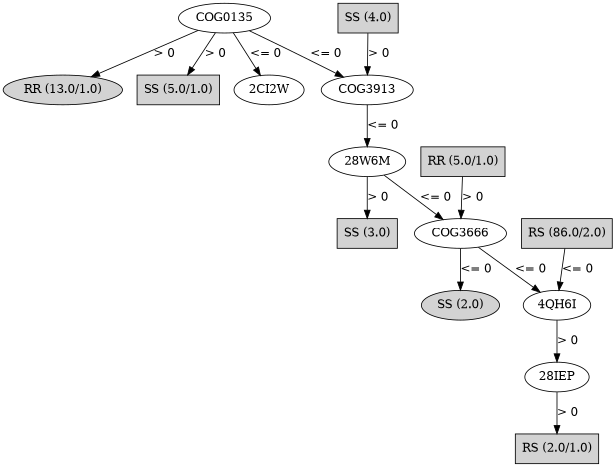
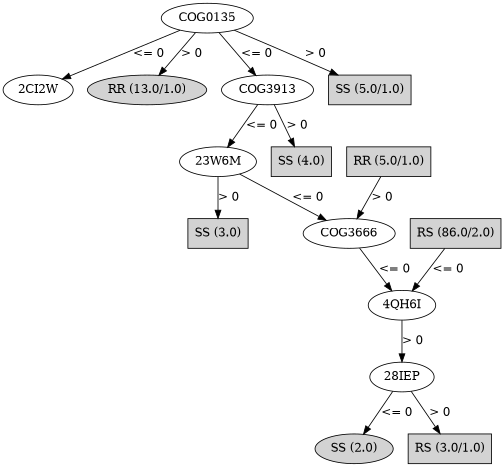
(368, 50) -> (283, 122)
(367, 162) -> (218, 162)
(460, 265) -> (380, 409)
(557, 449) -> (450, 449)
